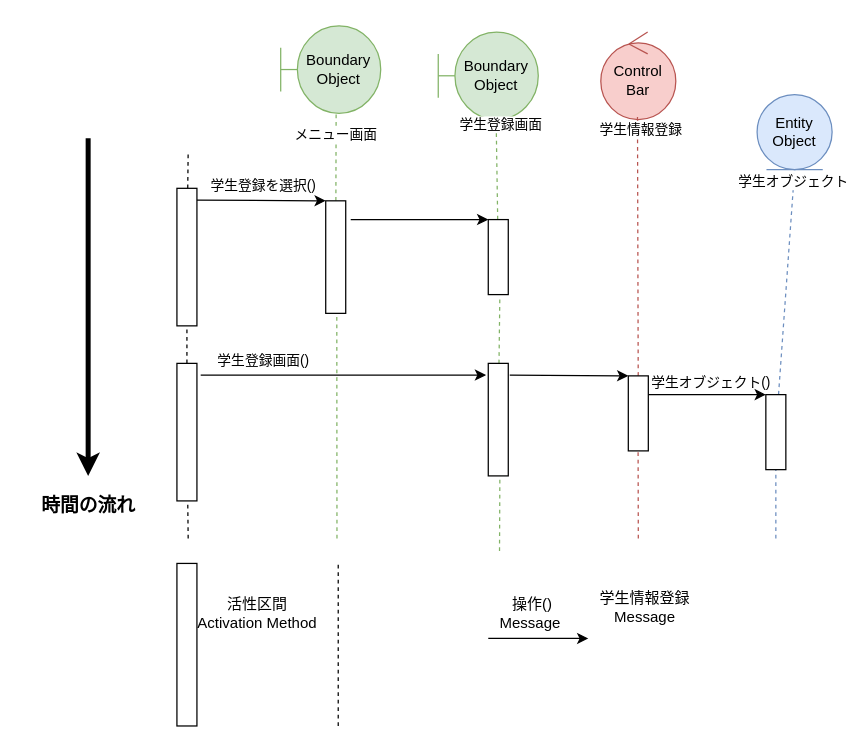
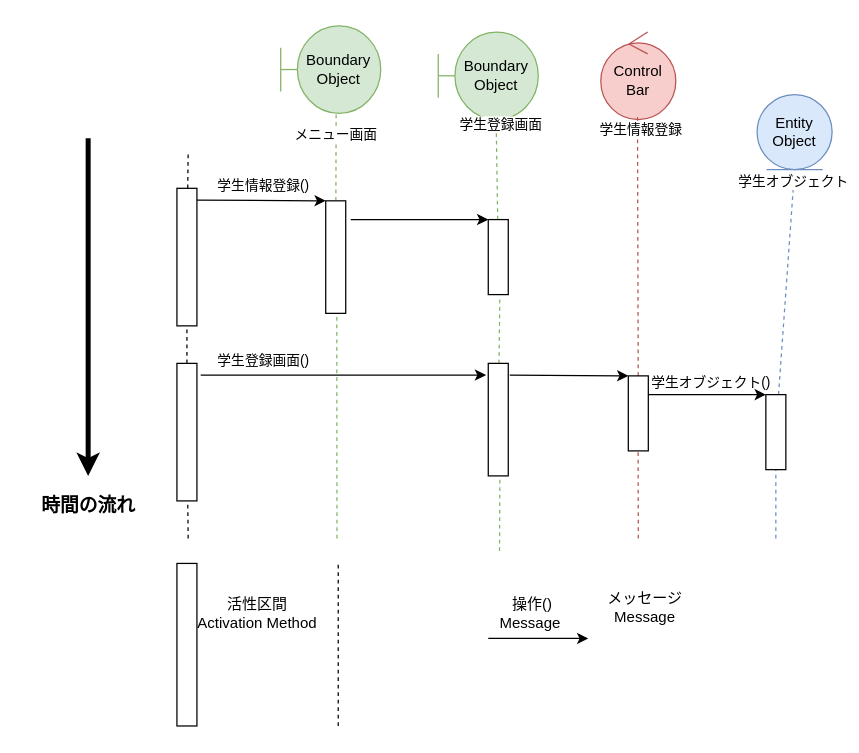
(264, 186) -> (264, 186)
(645, 607) -> (645, 607)
